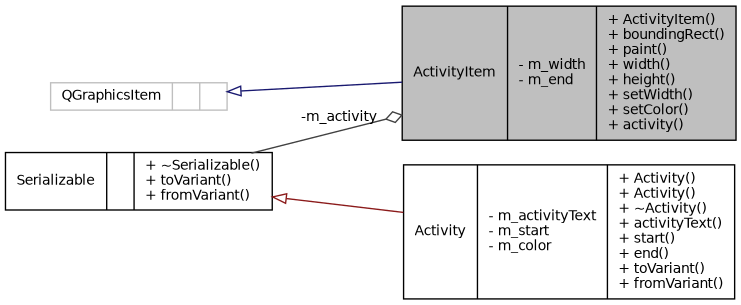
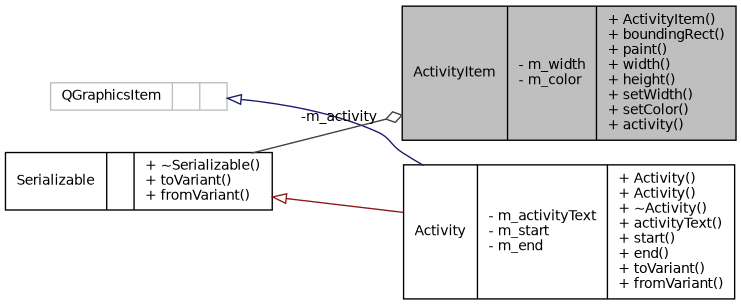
(546, 80) -> (550, 80)
(322, 87) -> (338, 118)
(520, 246) -> (516, 246)
